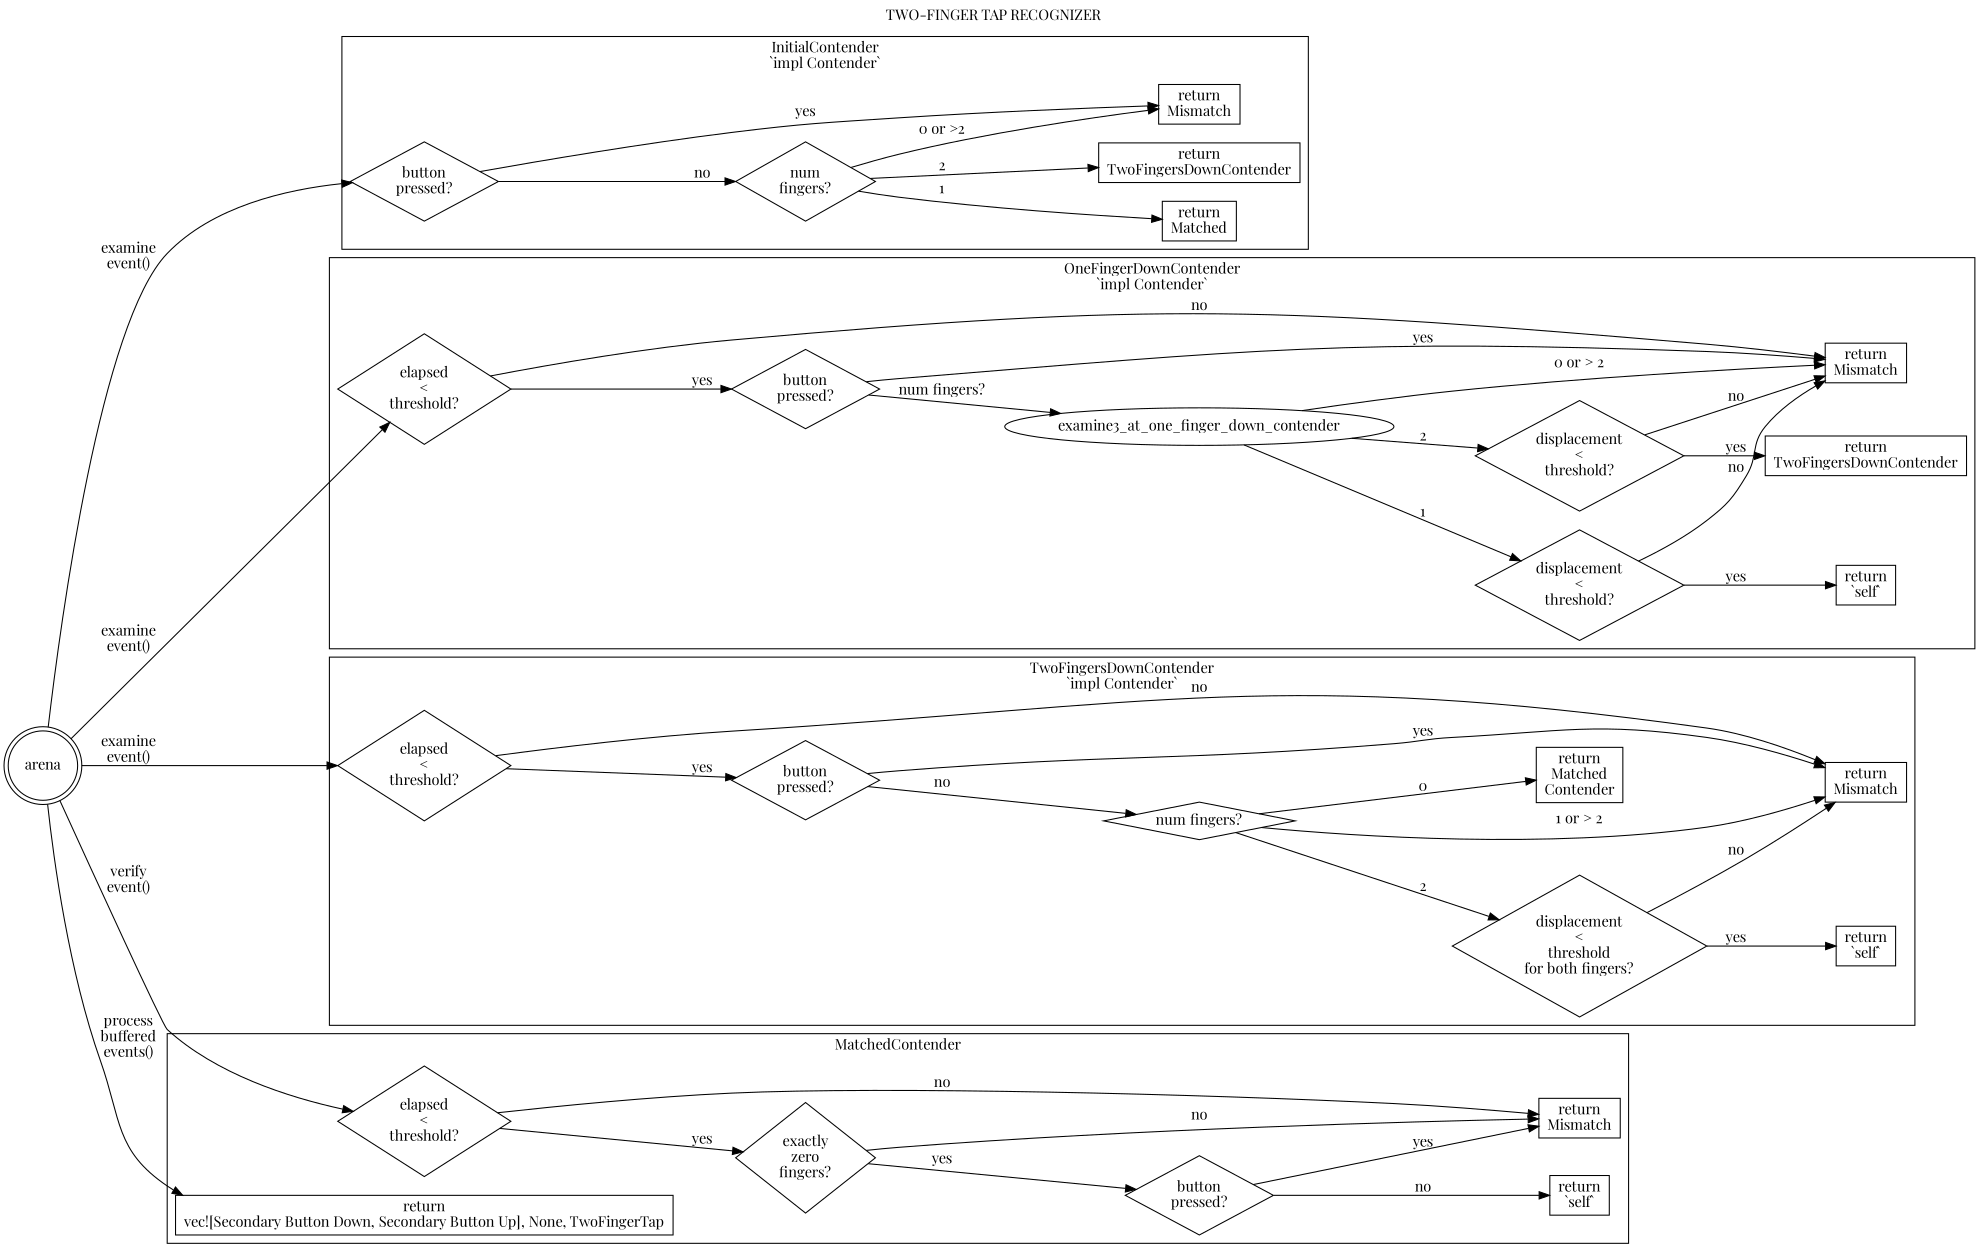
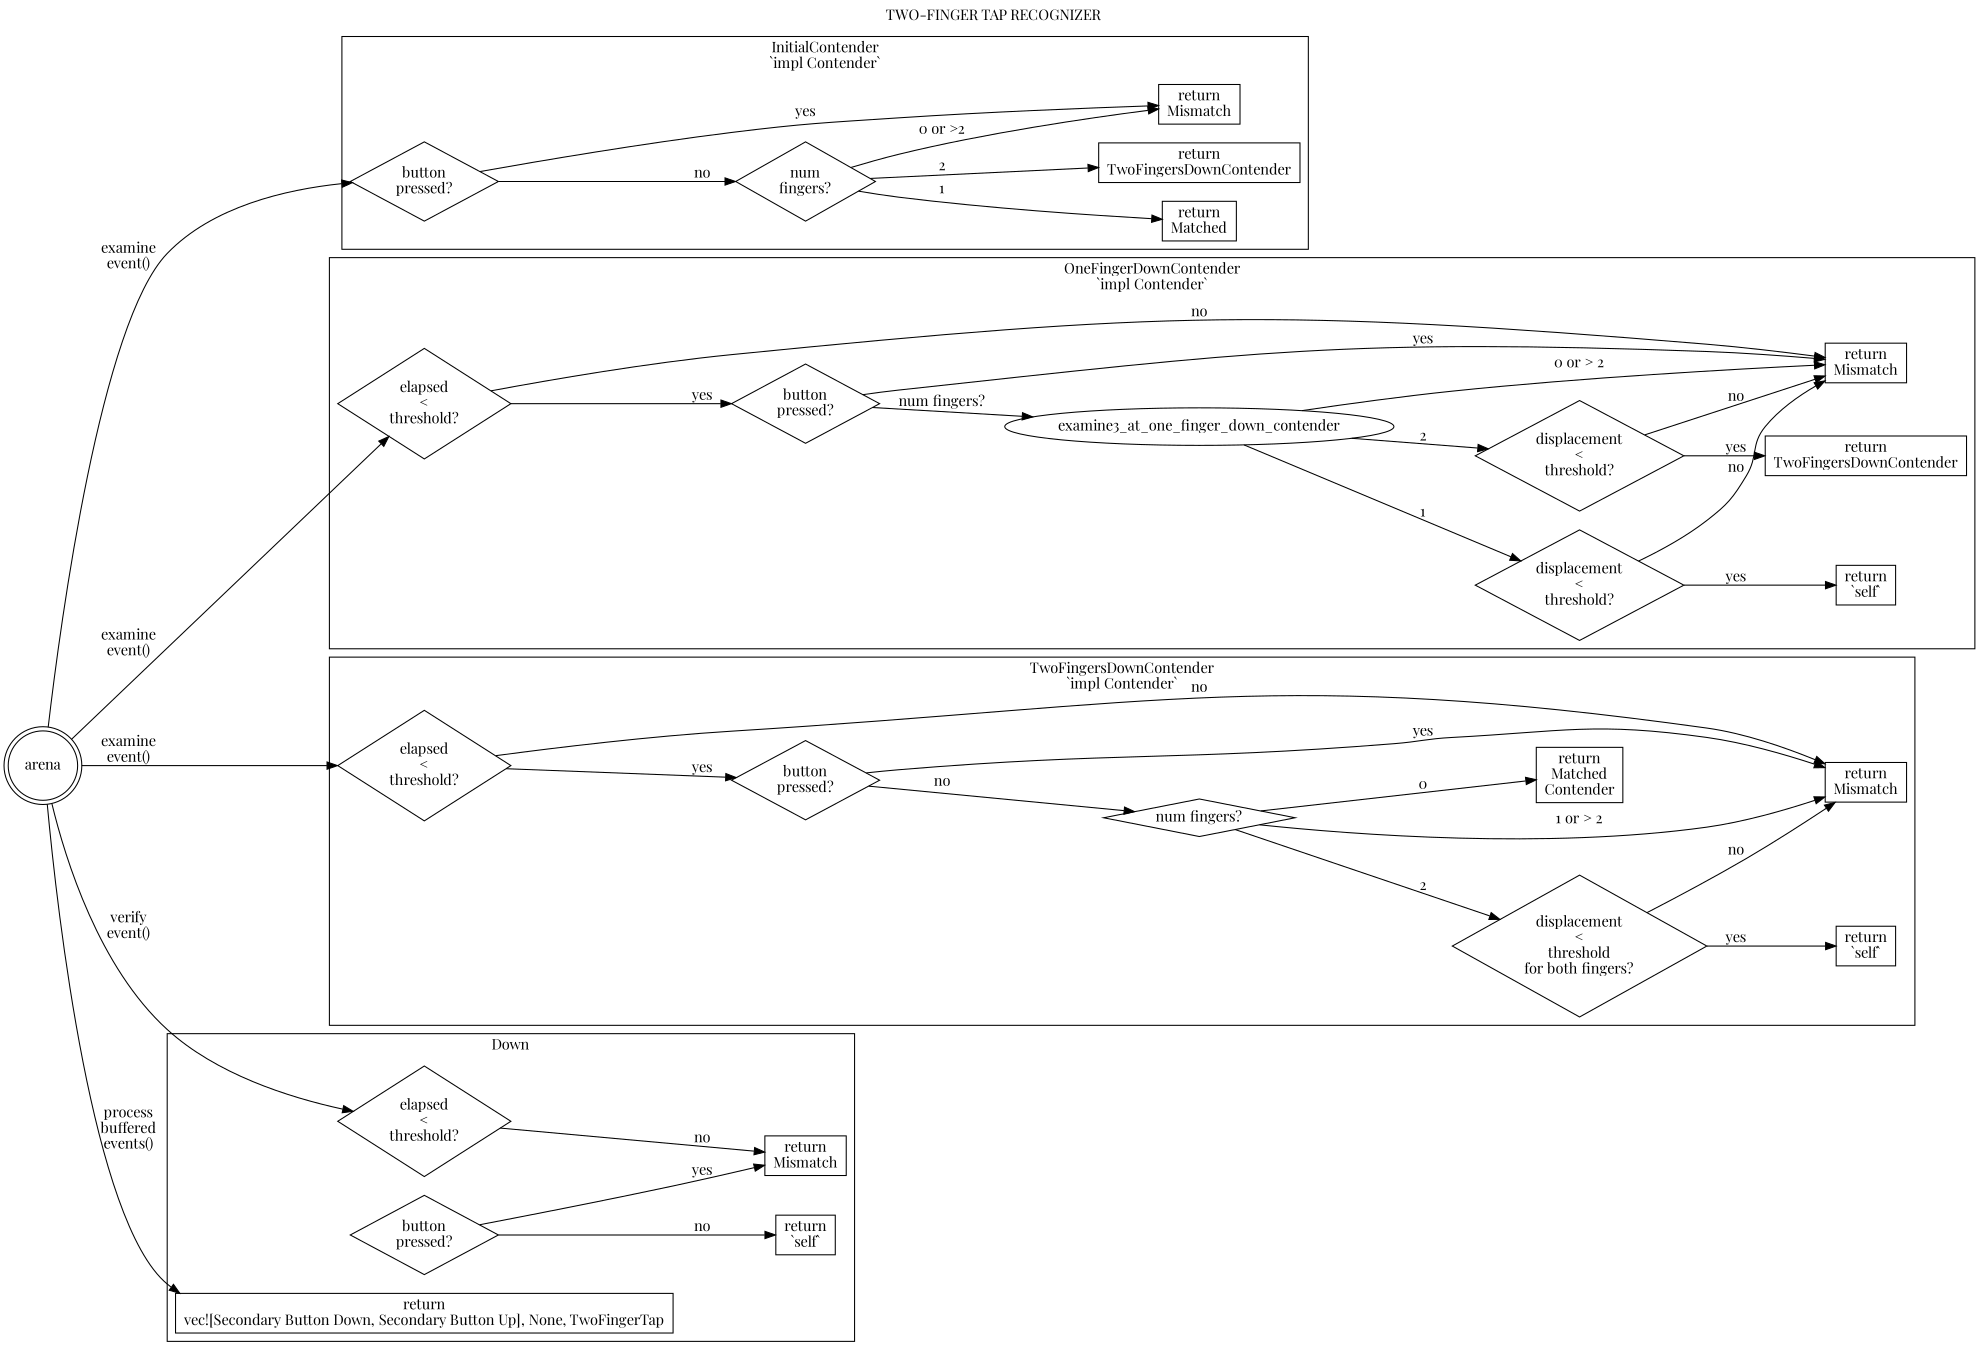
(898, 1046) -> (511, 1046)
(806, 1158) -> none
